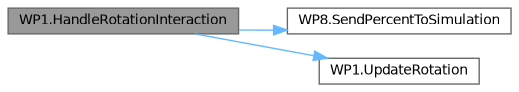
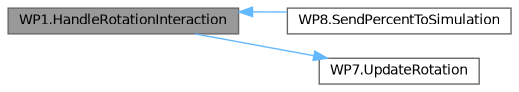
(256, 30) -> (270, 12)
(399, 71) -> (399, 71)
